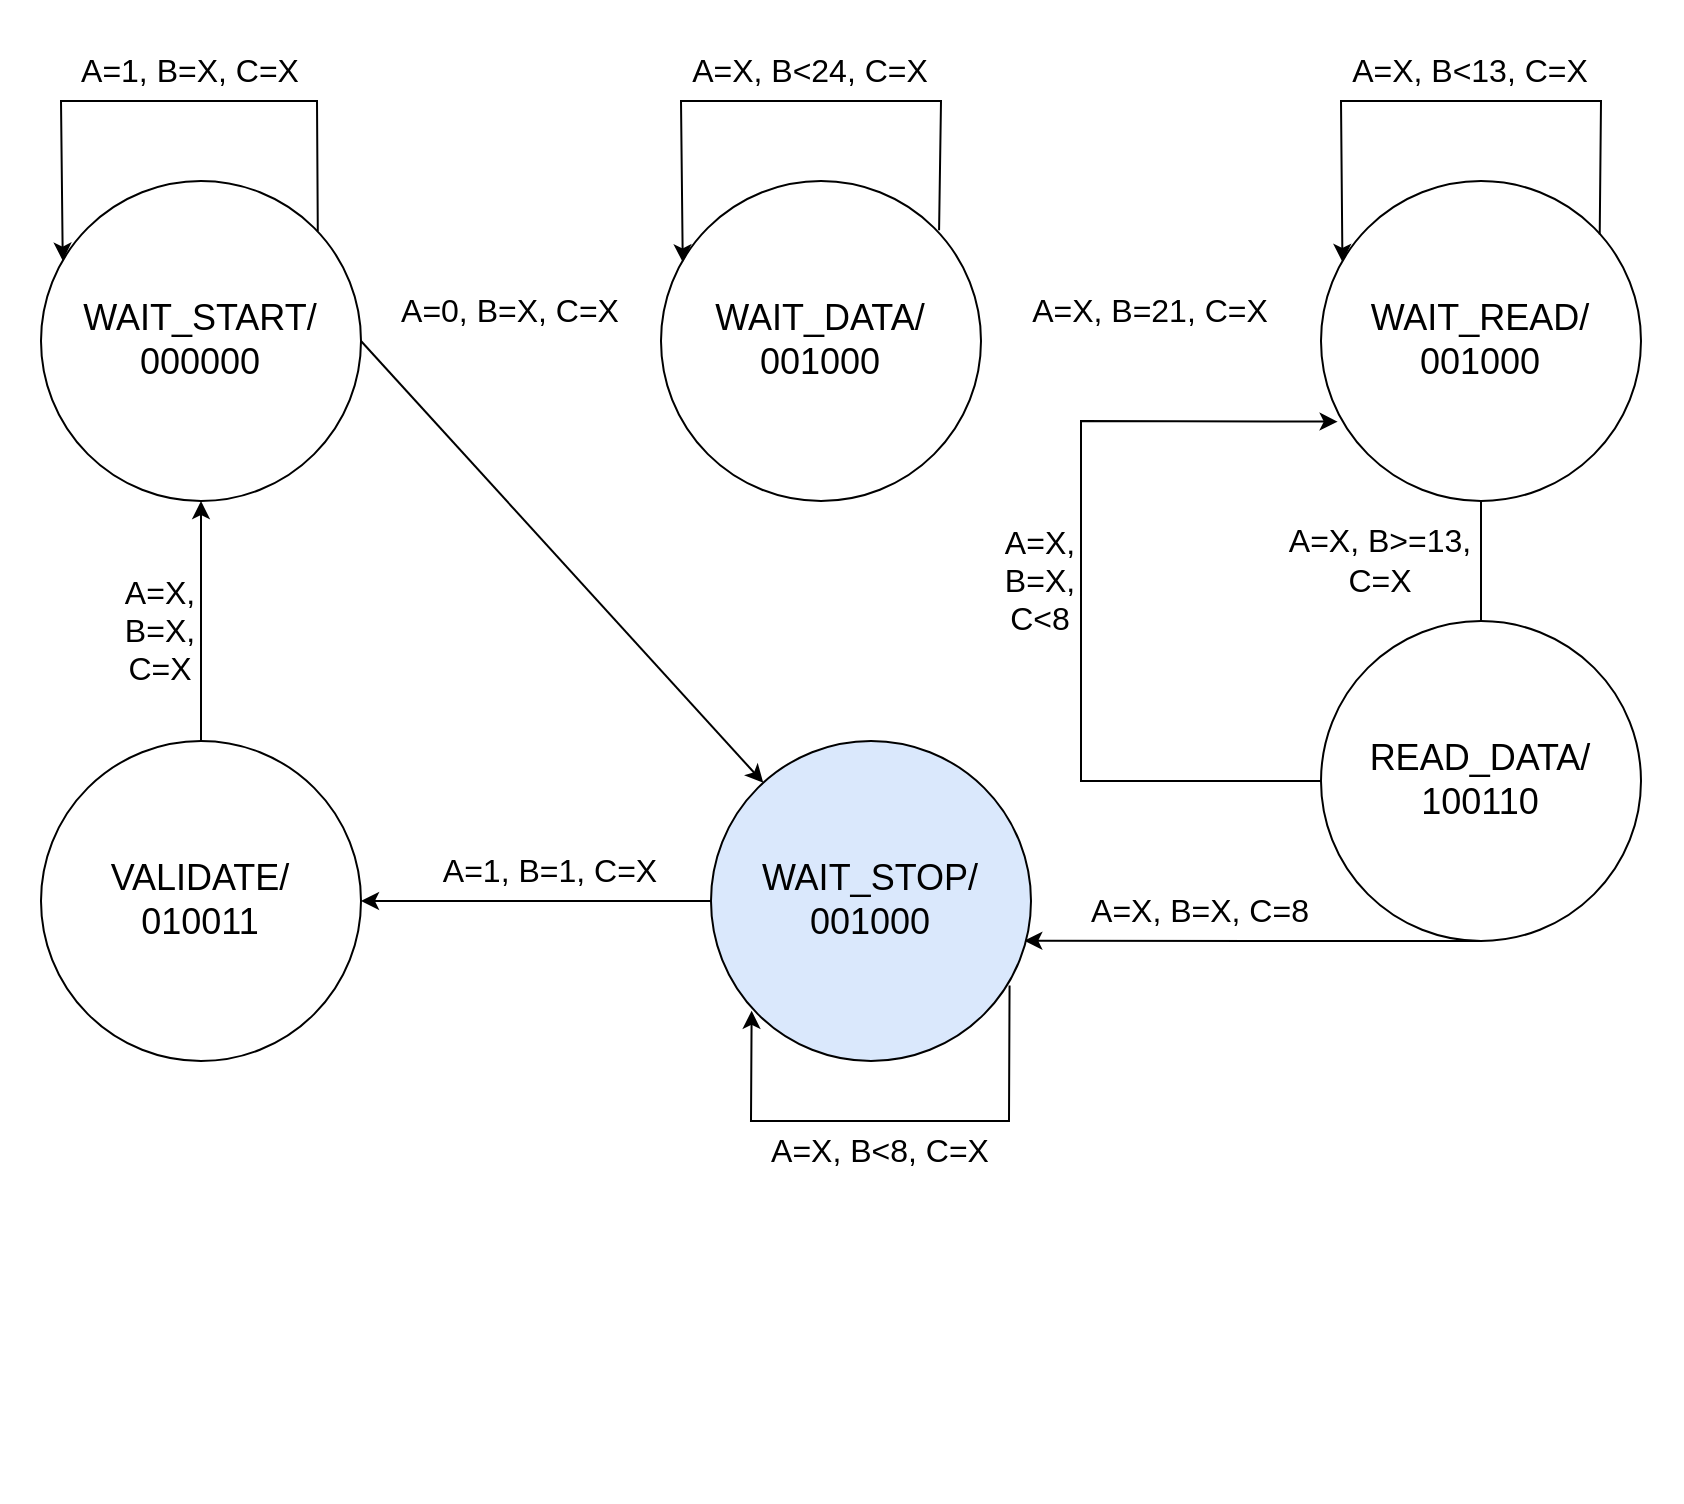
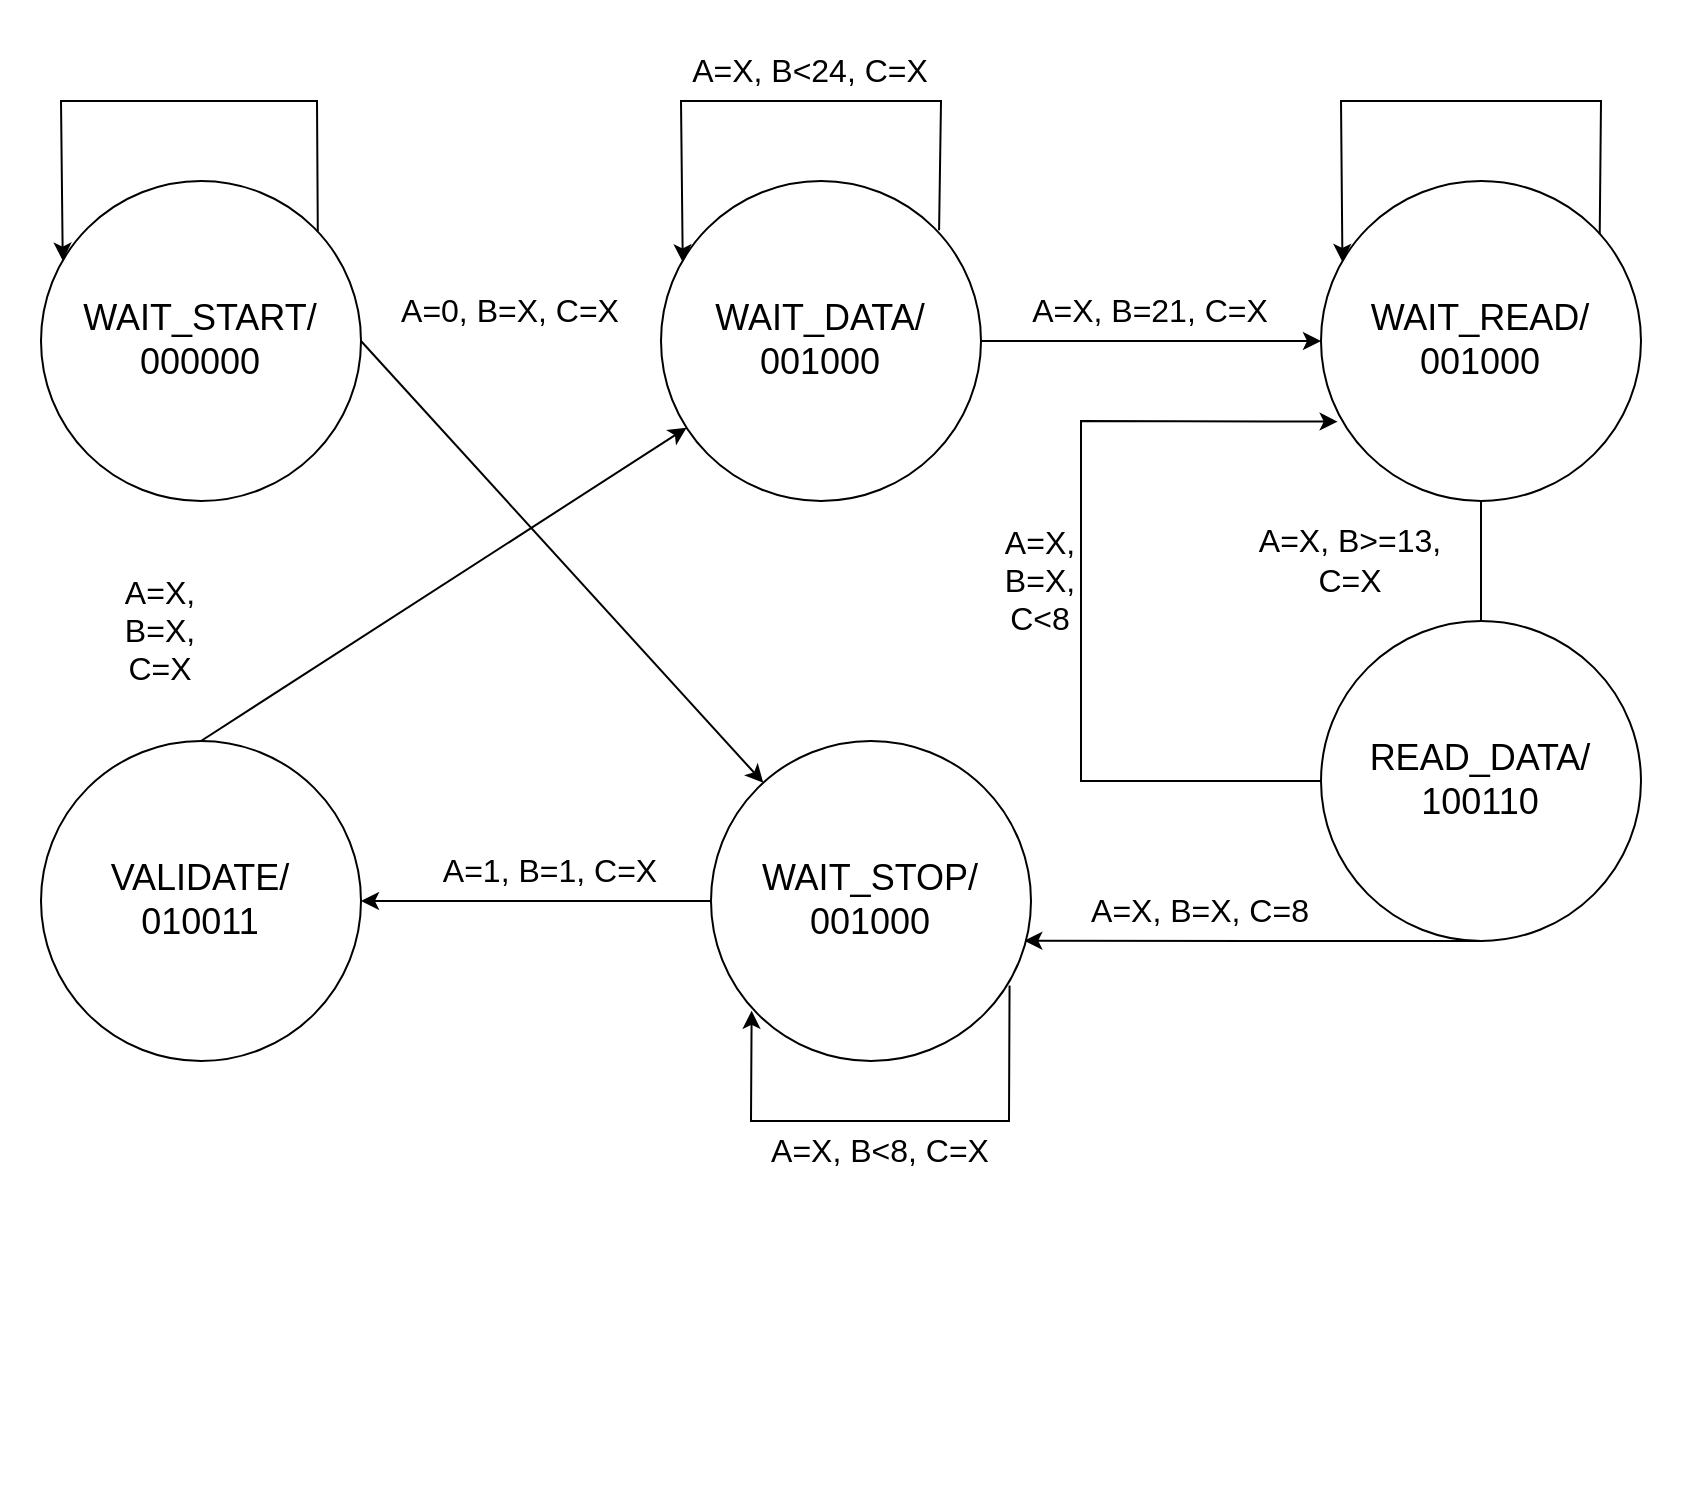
(191, 71) -> none
(1471, 71) -> none
none -> (1144, 341)
(1381, 561) -> (1351, 561)
(201, 628) -> (438, 588)
(871, 901) -> (871, 901)
